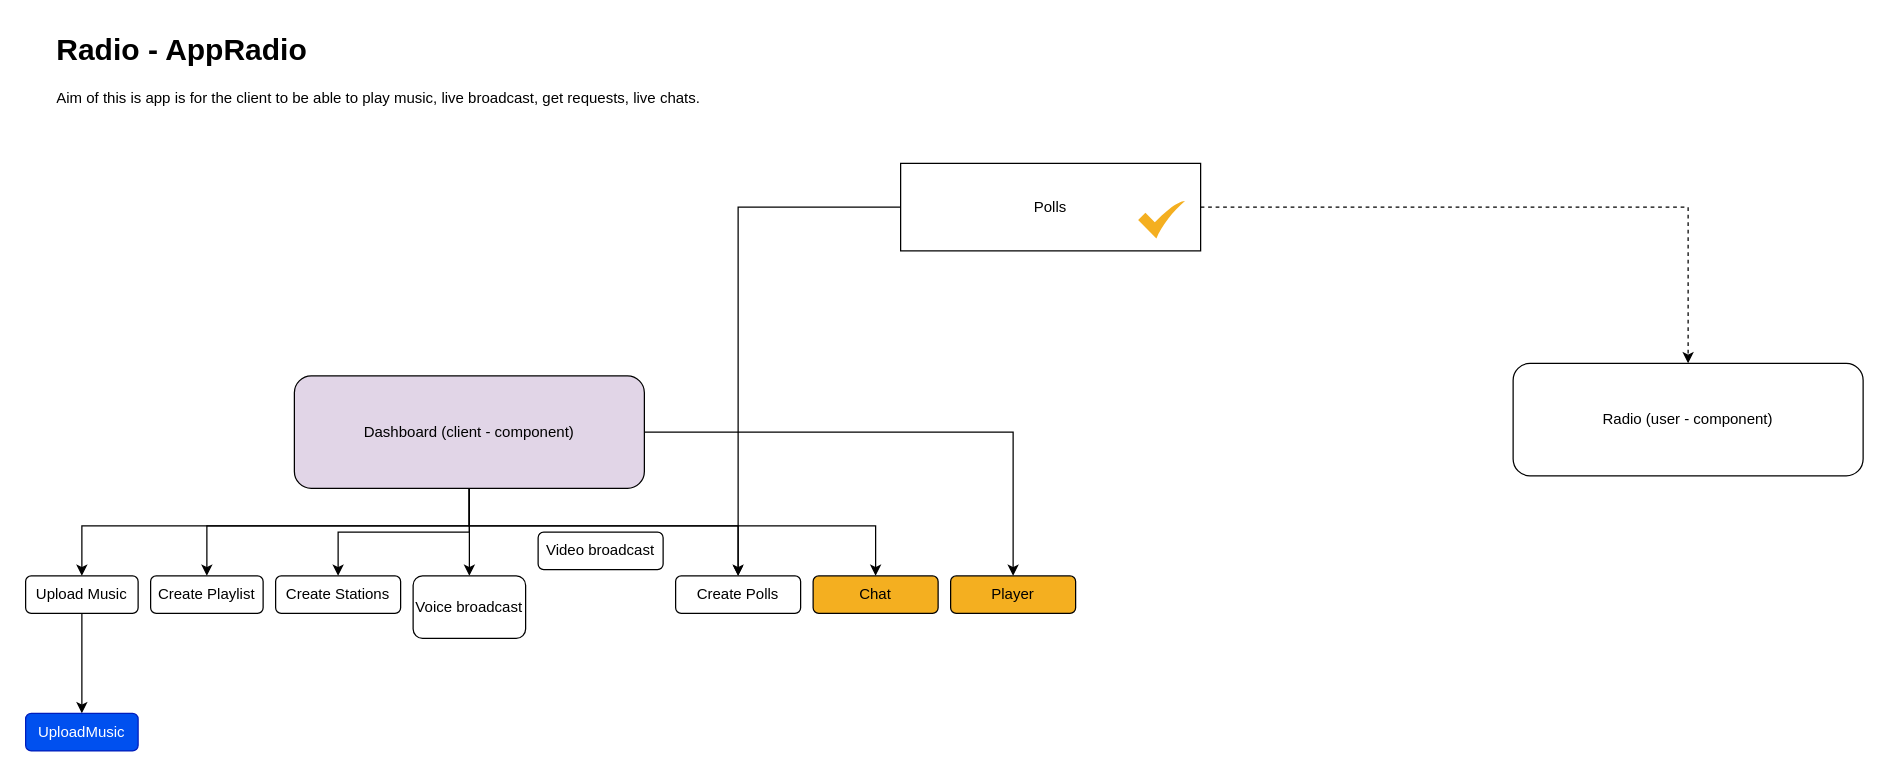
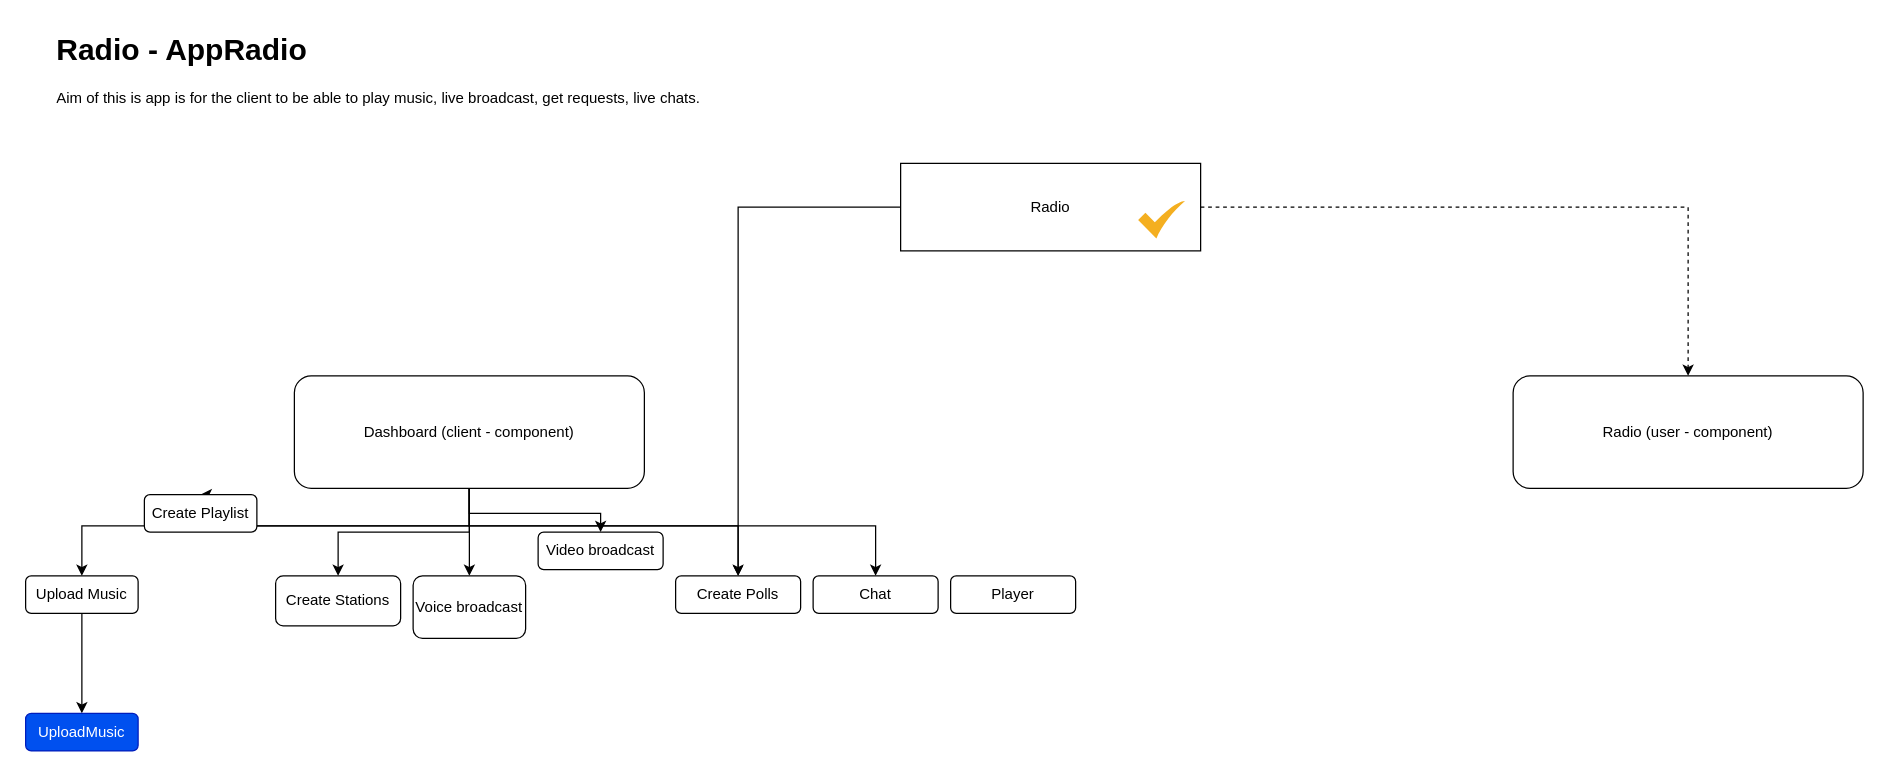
(1051, 207) -> (1051, 207)
(1688, 419) -> (1688, 432)
(469, 432) -> (469, 432)
(896, 432) -> (541, 513)
(207, 594) -> (201, 513)
(338, 594) -> (338, 601)
(876, 594) -> (876, 594)
(1013, 594) -> (1013, 594)
